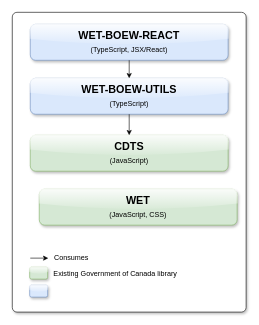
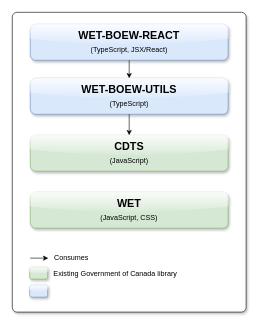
(138, 207) -> (129, 210)
